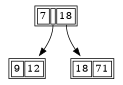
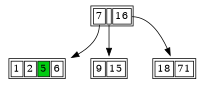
(66, 16) -> (122, 16)
(34, 69) -> (116, 69)
none -> (37, 69)
